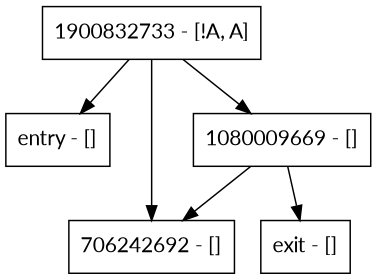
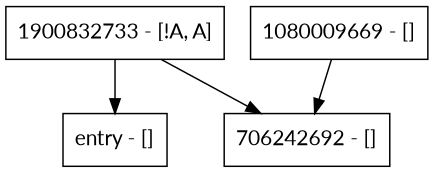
(211, 82) -> none
(306, 247) -> none
